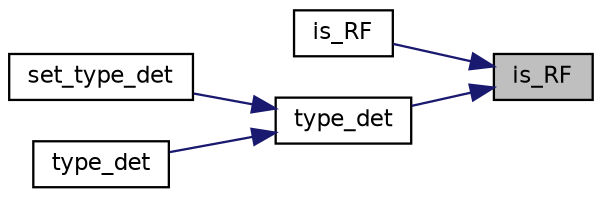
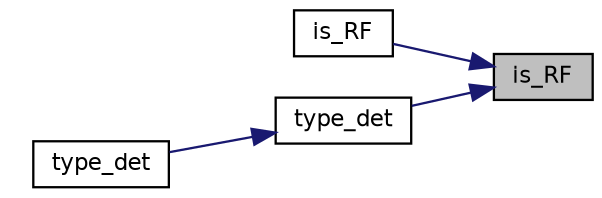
(101, 77) -> none
